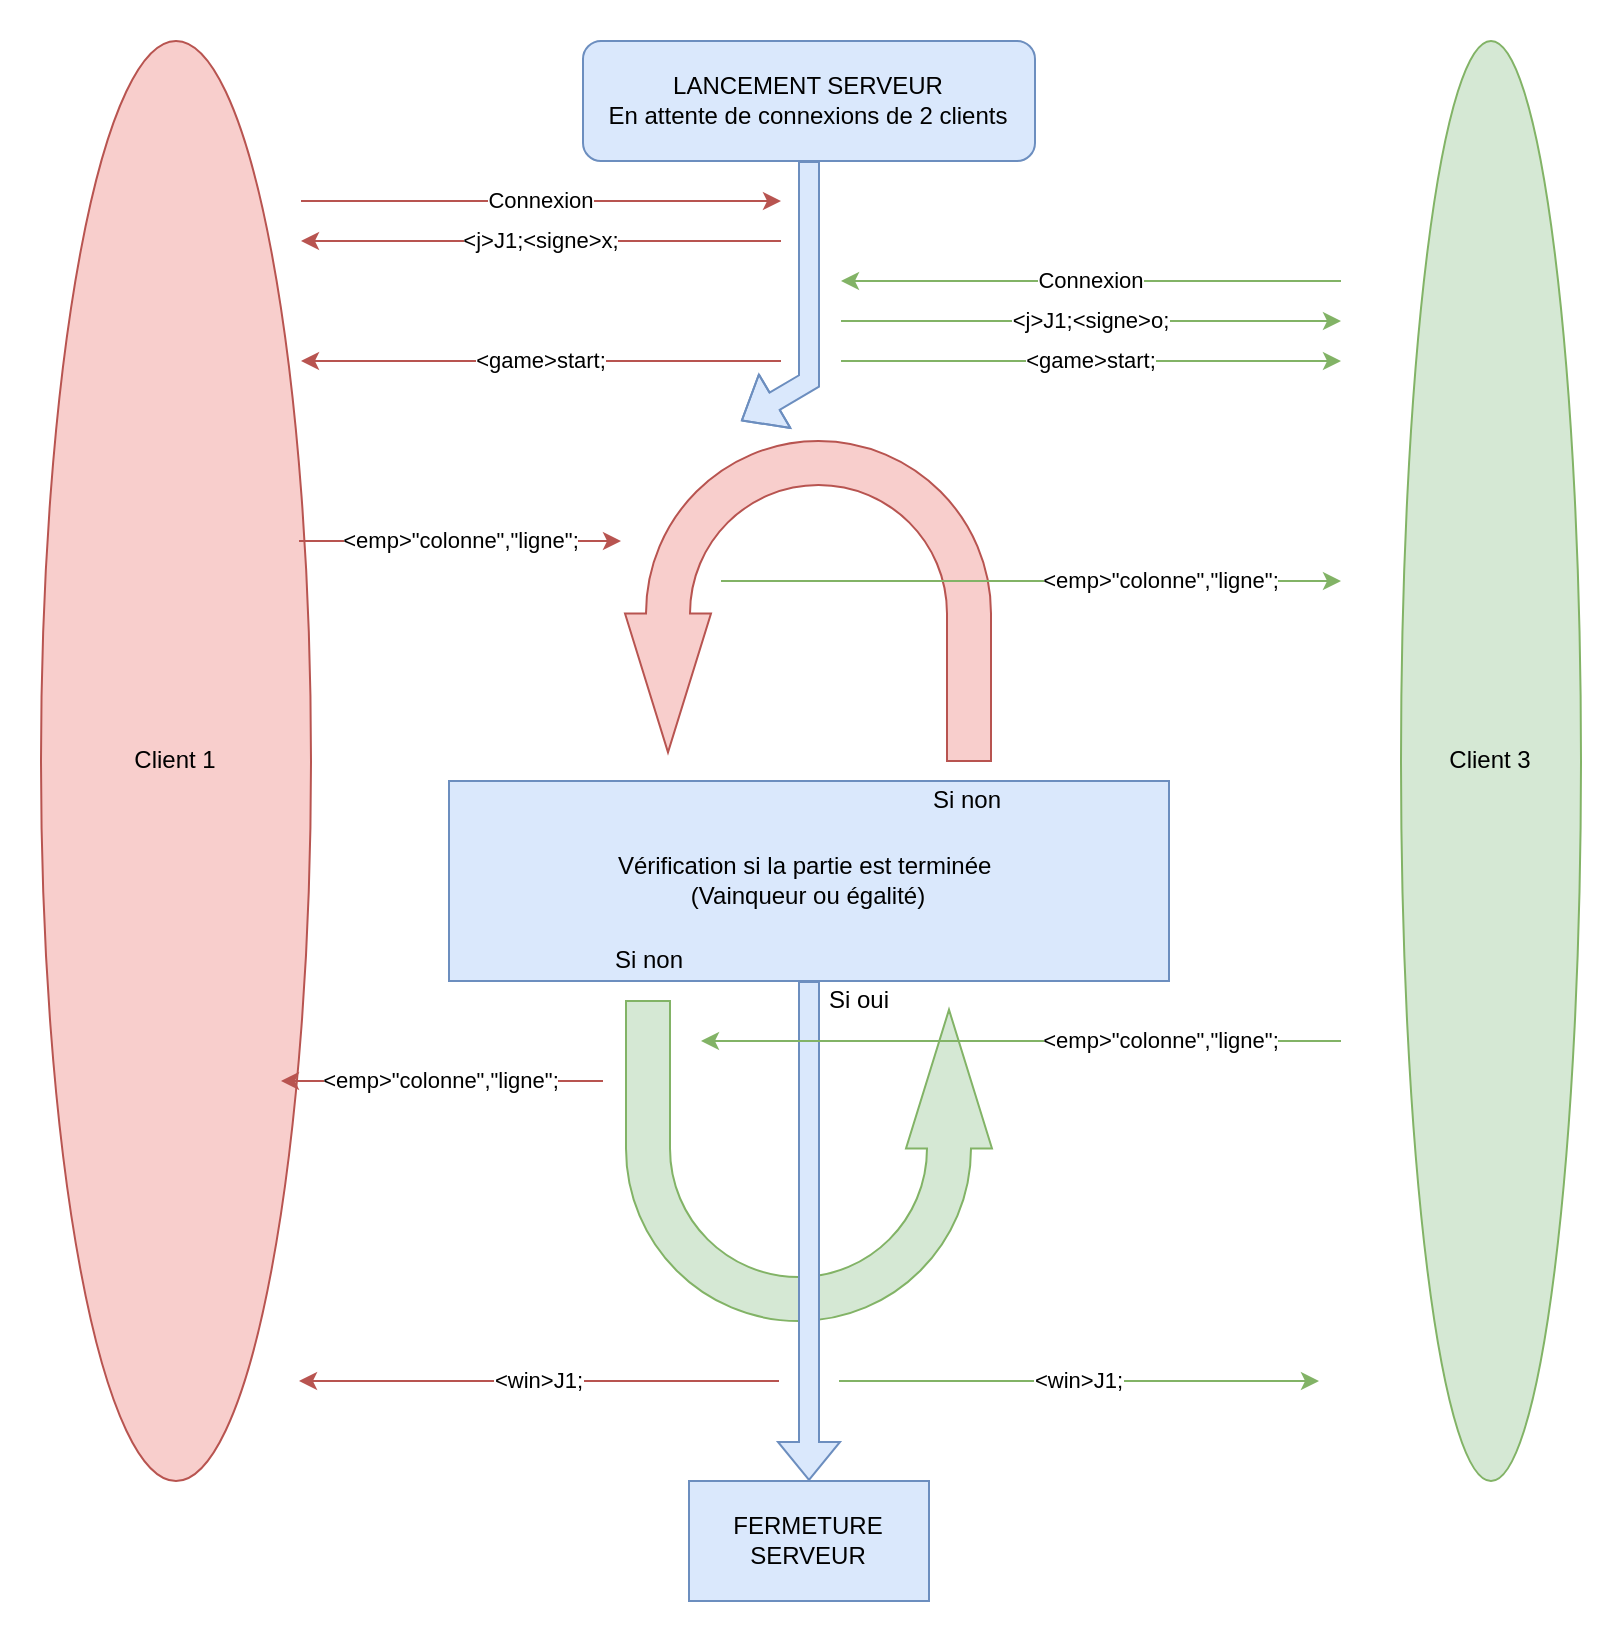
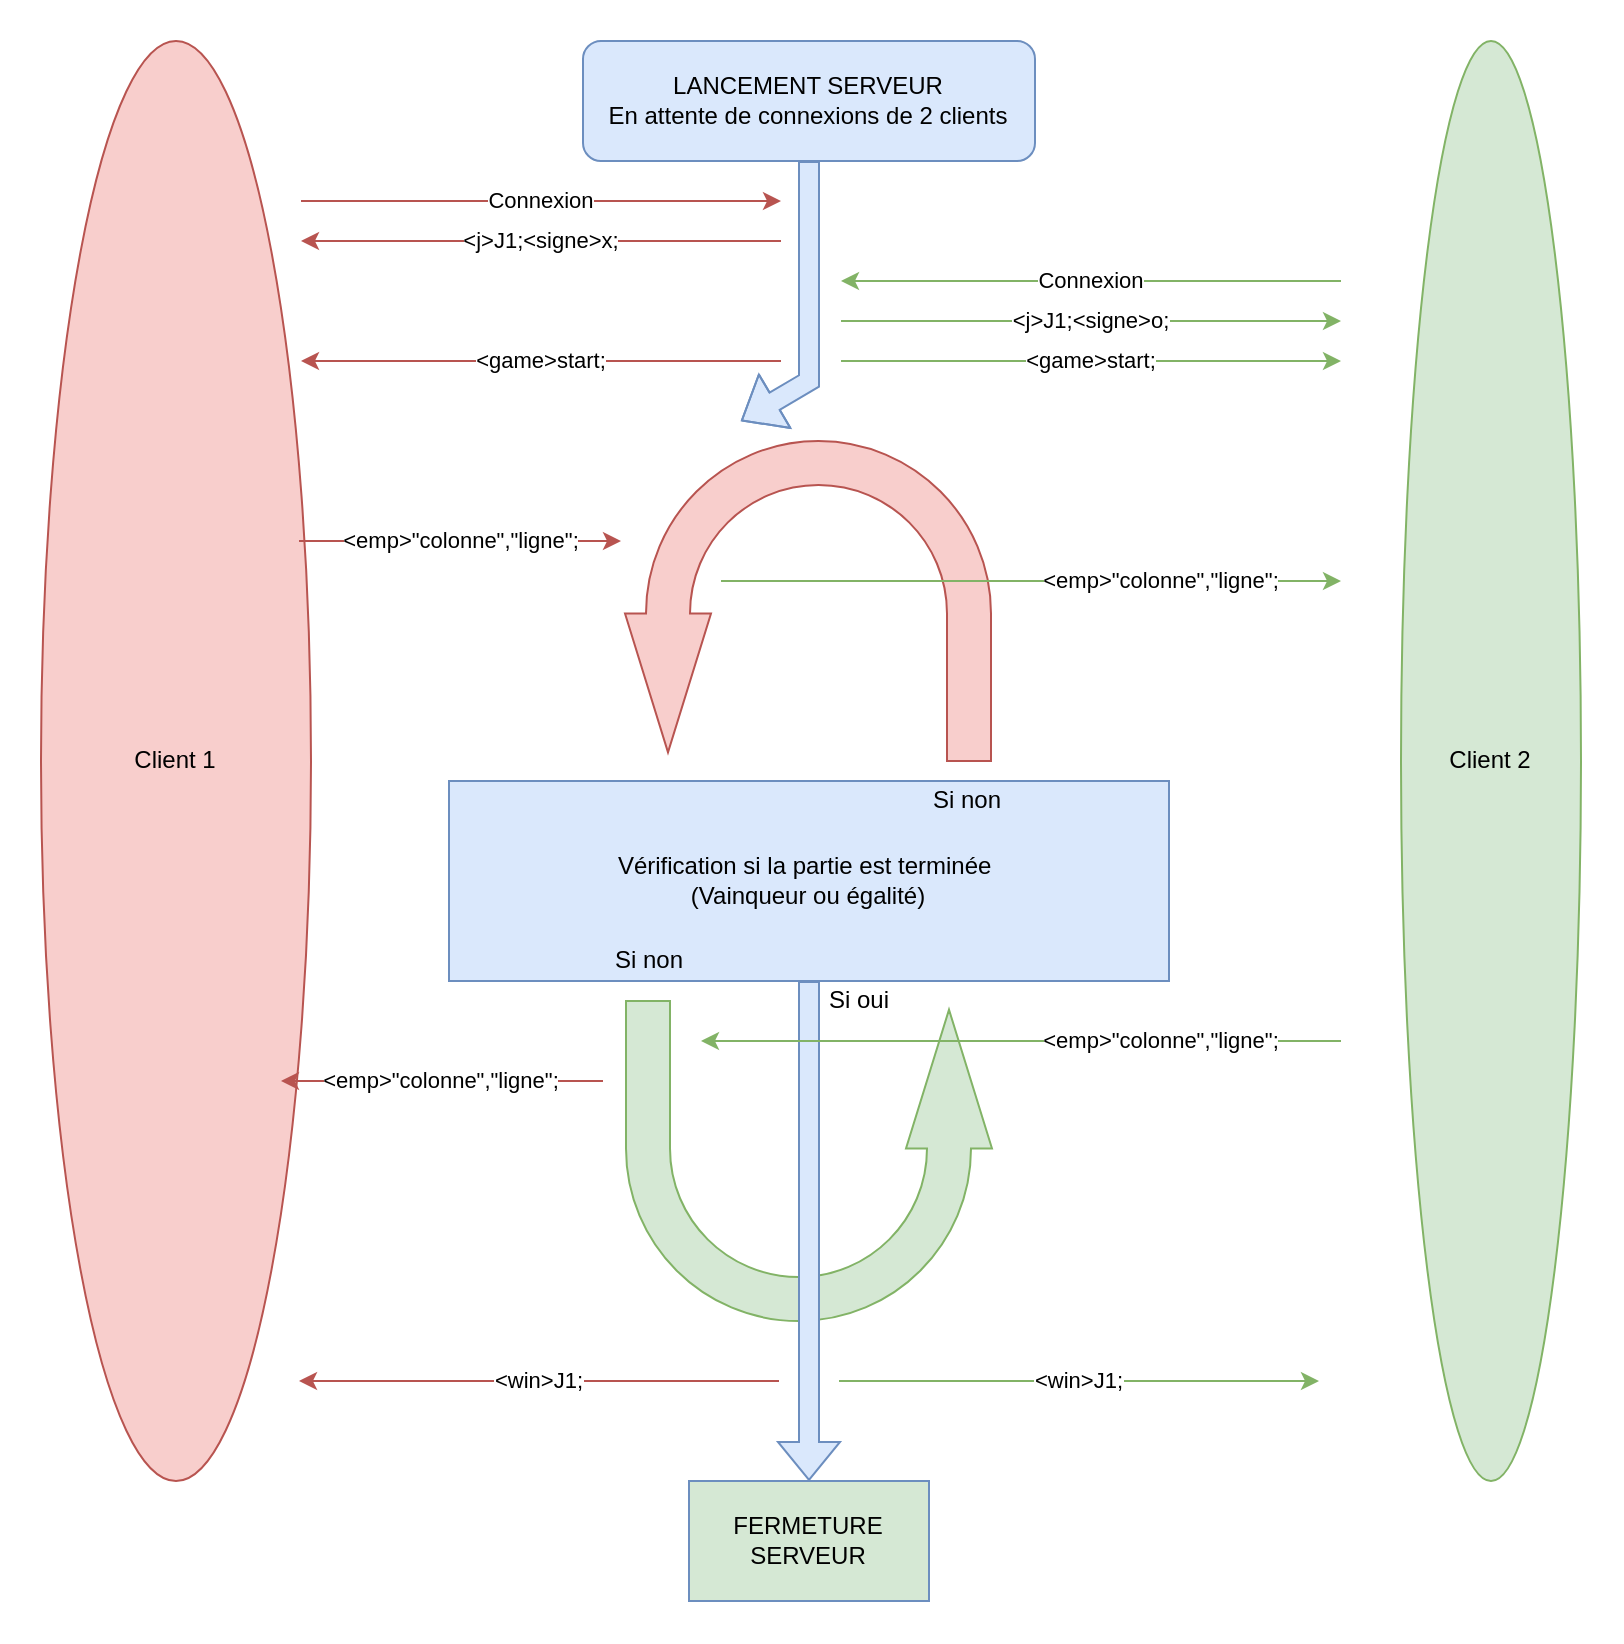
(1491, 761) -> (1491, 761)
(809, 1541) -> (809, 1541)
